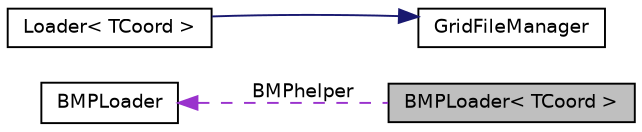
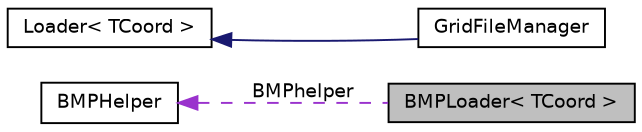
(305, 15) -> (325, 41)
(110, 103) -> (110, 103)
